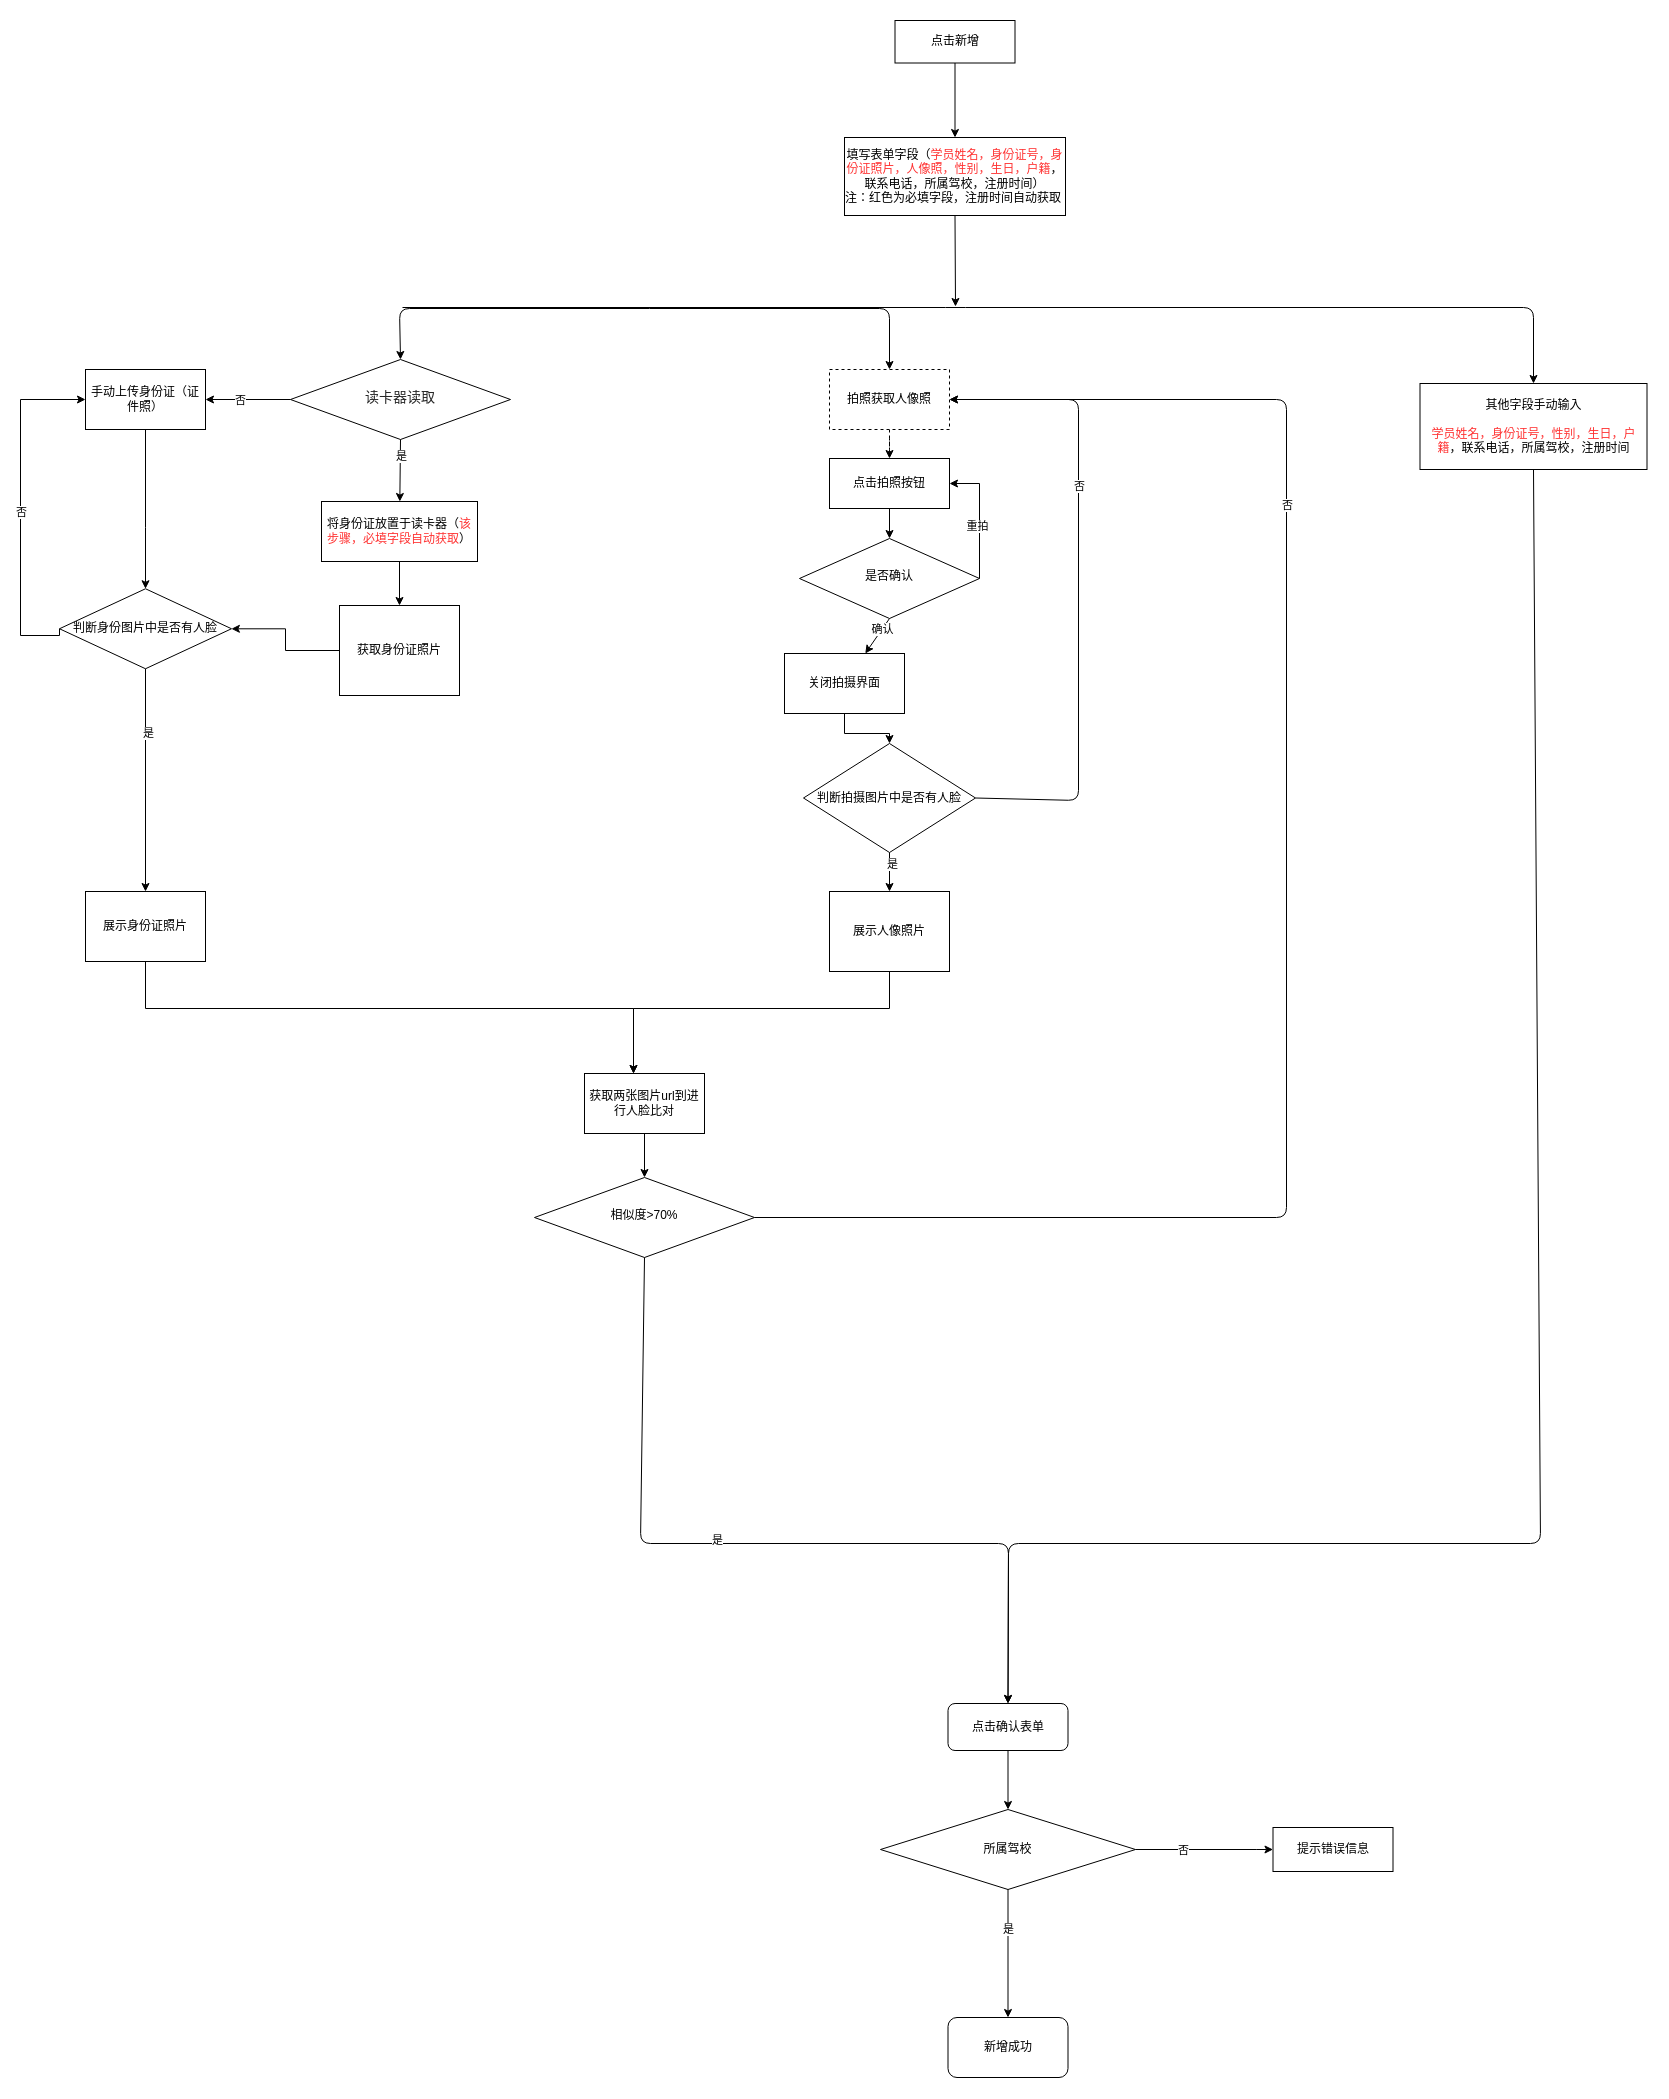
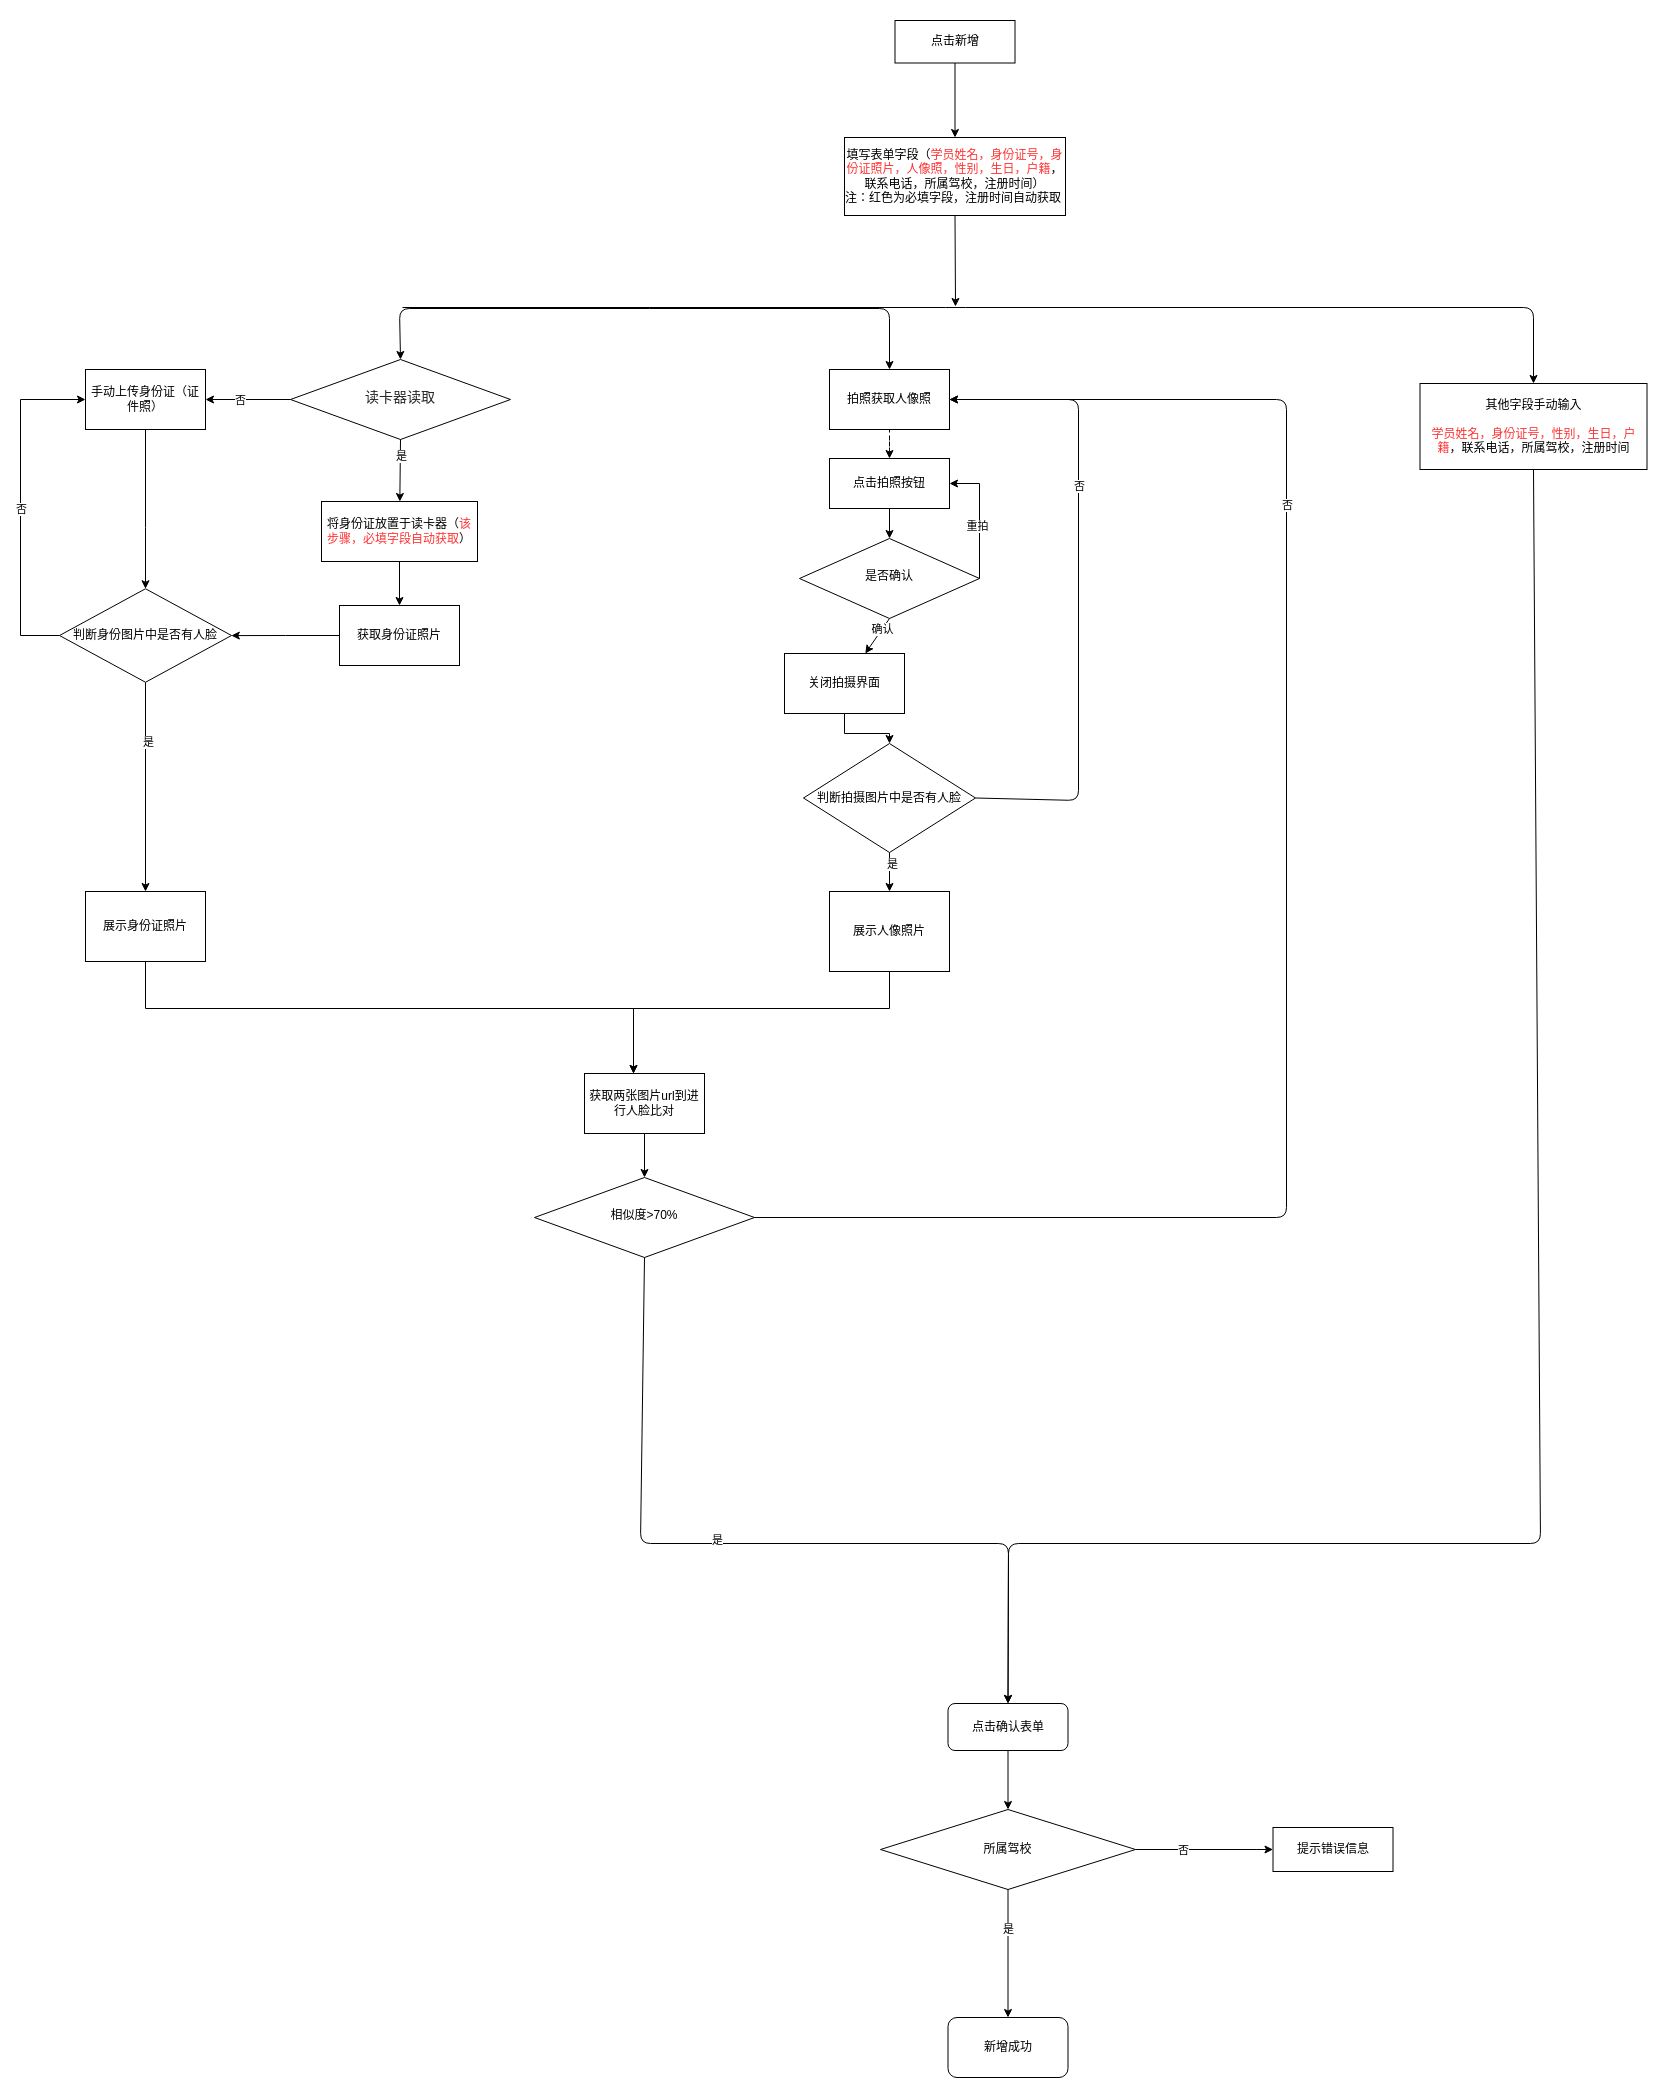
(890, 400) -> (890, 400)
(146, 629) -> (146, 636)
(400, 651) -> (400, 636)
